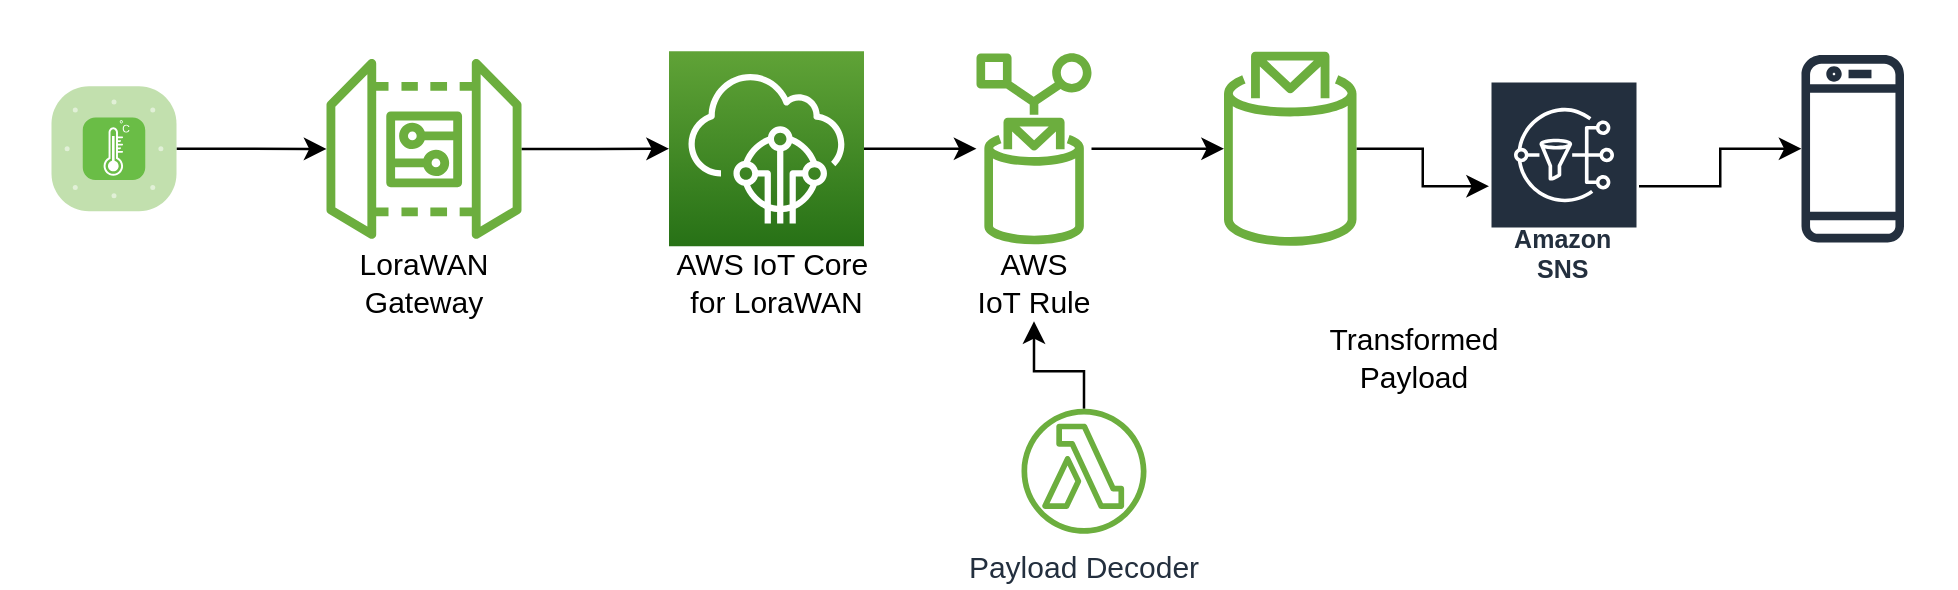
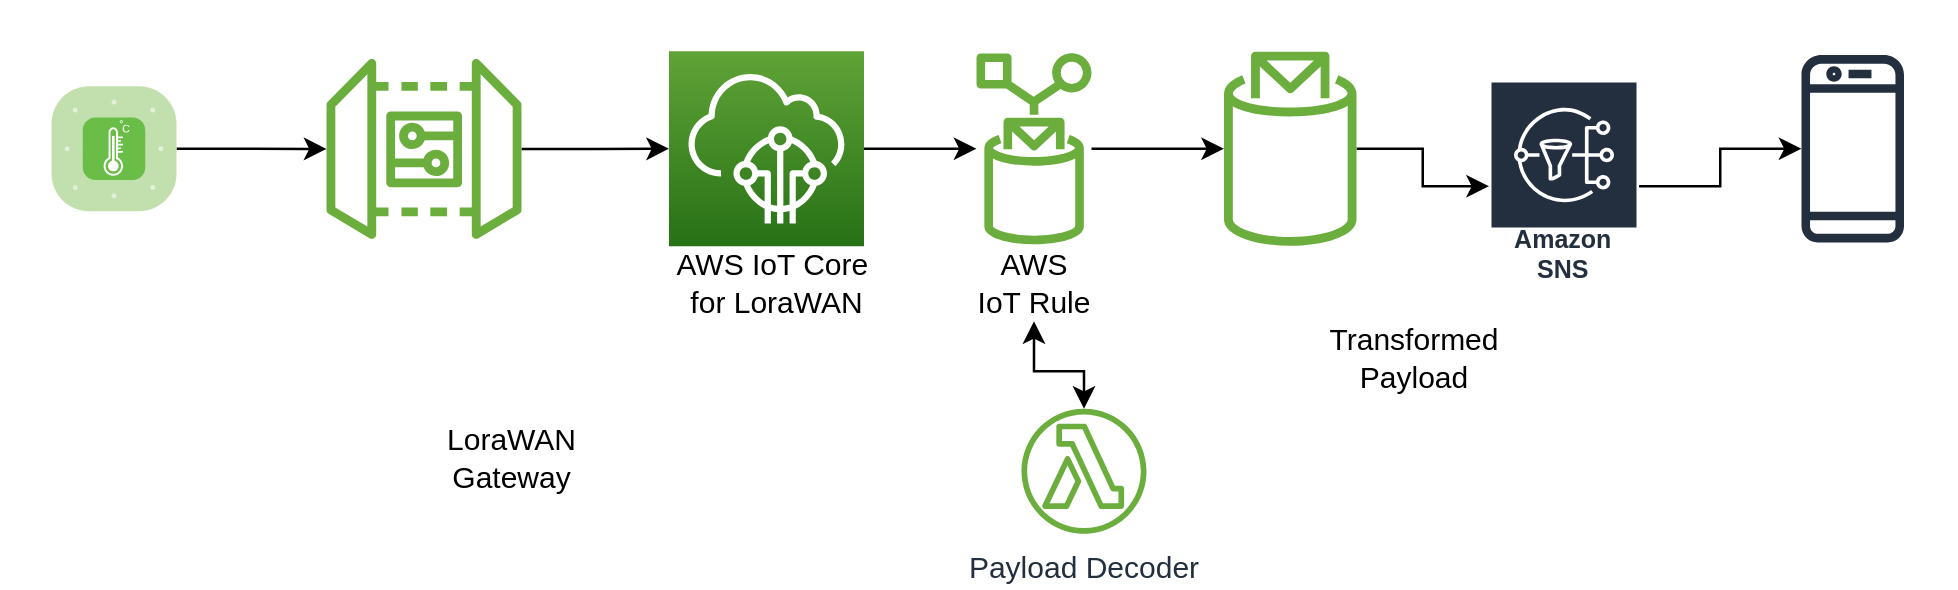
(424, 284) -> (511, 459)
(1084, 397) -> (1084, 390)
